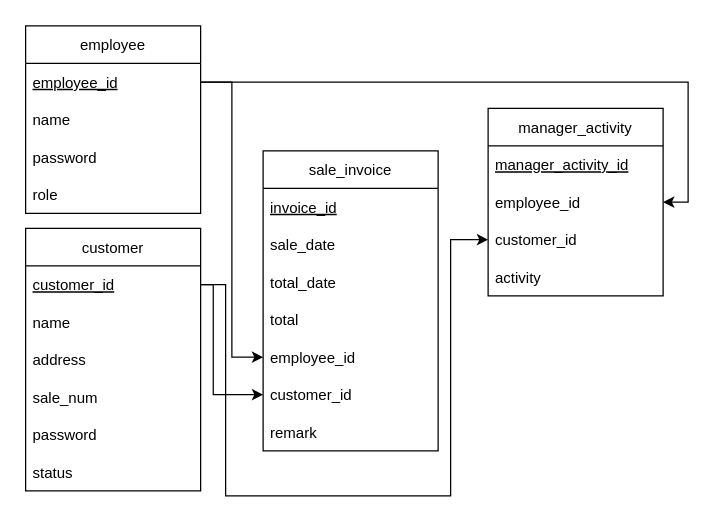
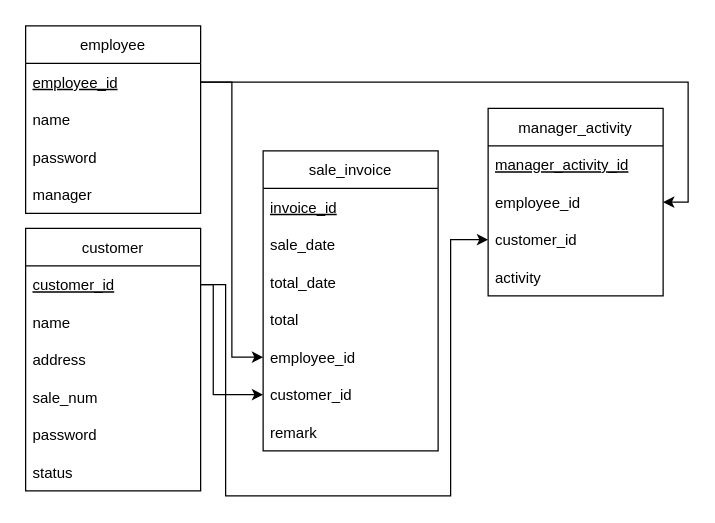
(47, 195) -> (62, 195)
